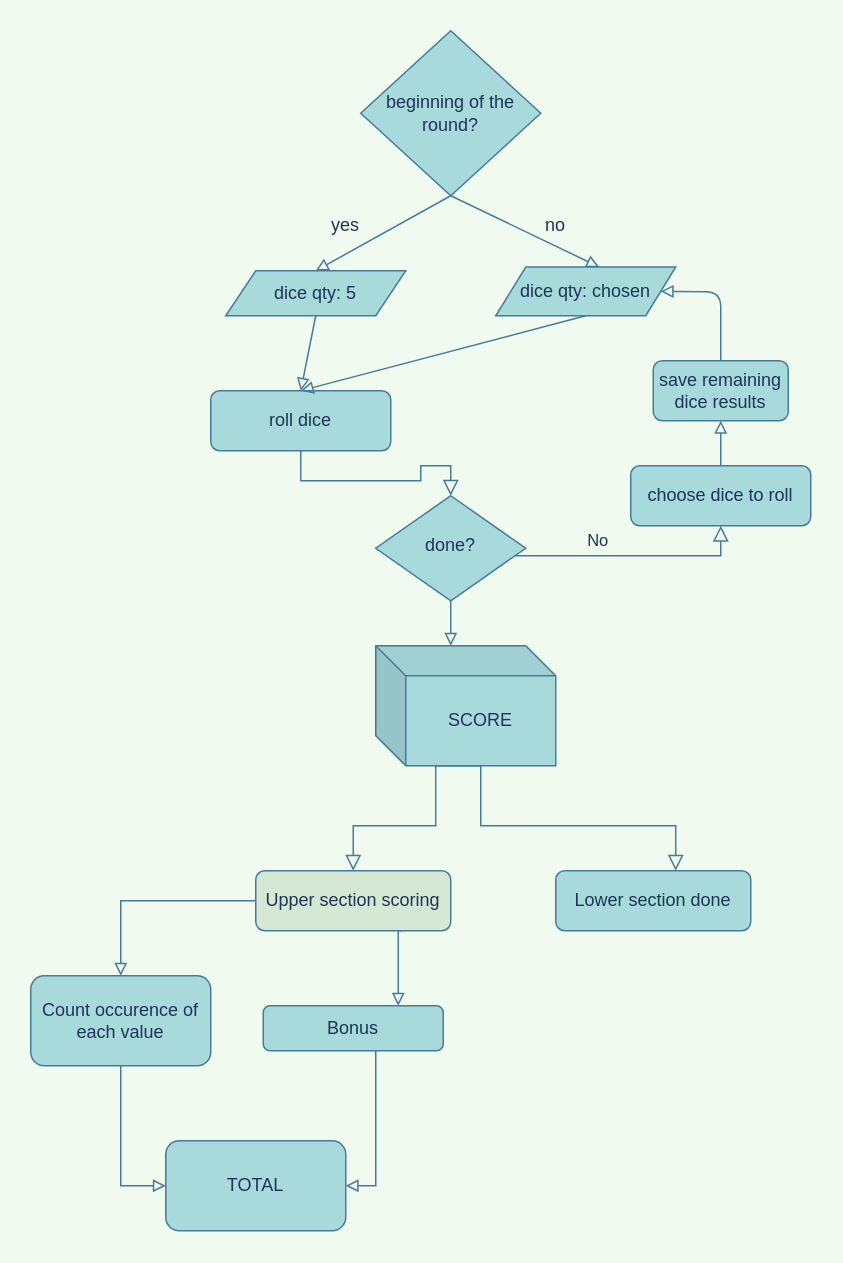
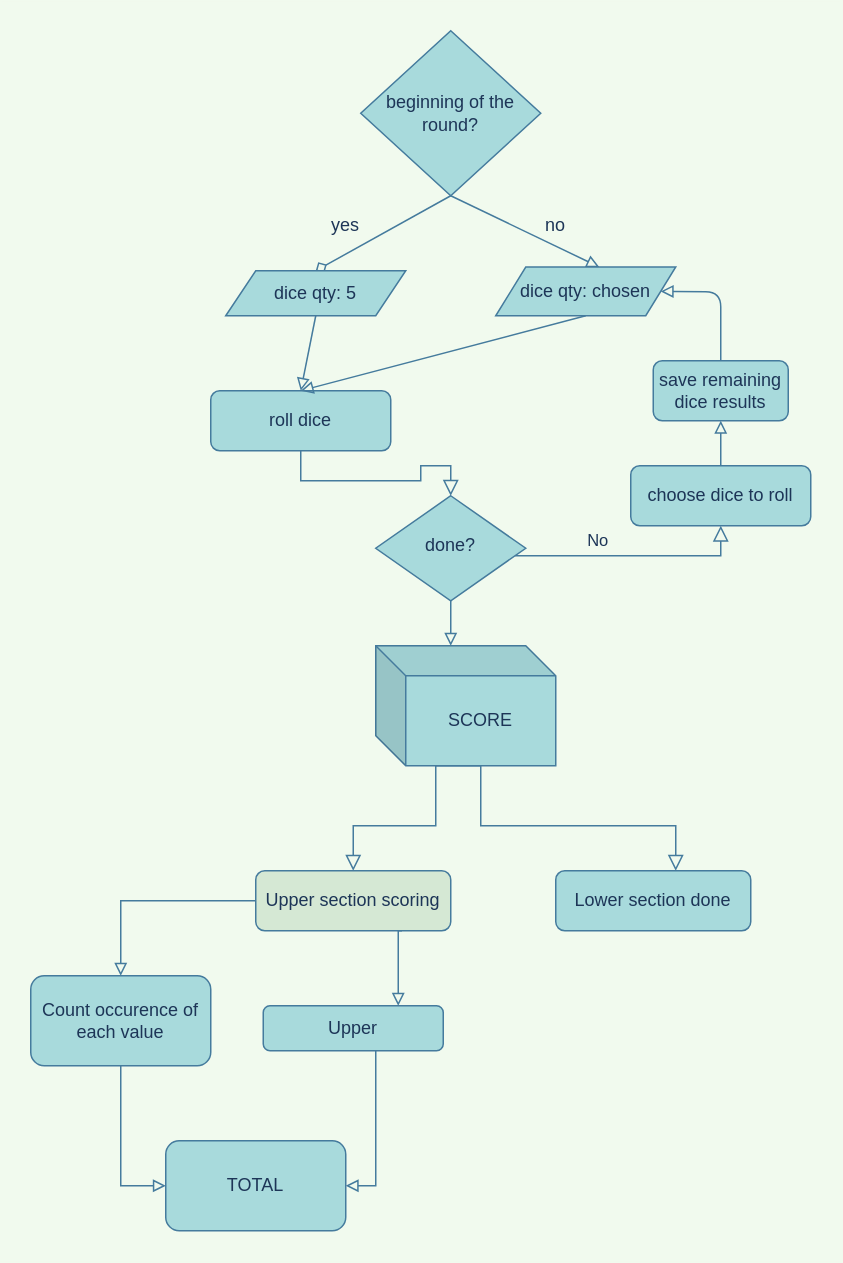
(328, 264) -> (328, 264)
(353, 1028) -> (353, 1028)
